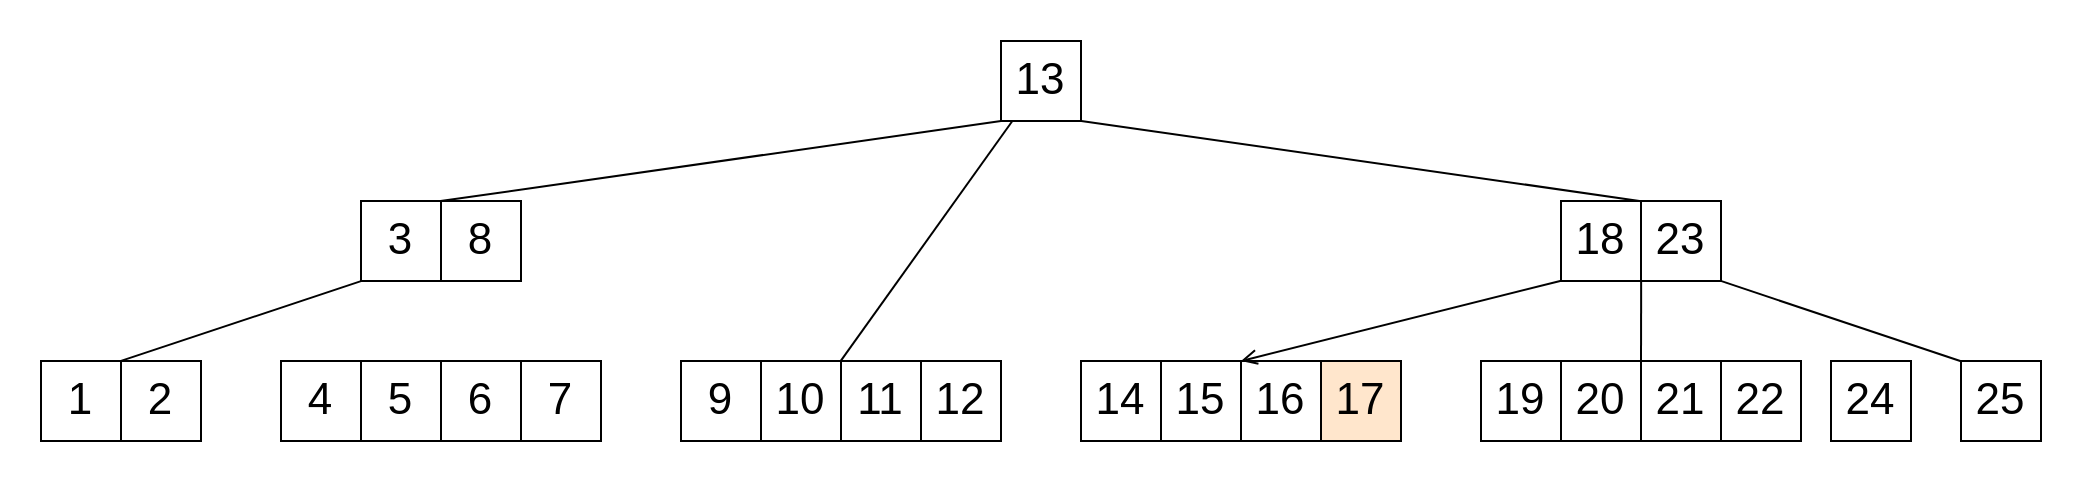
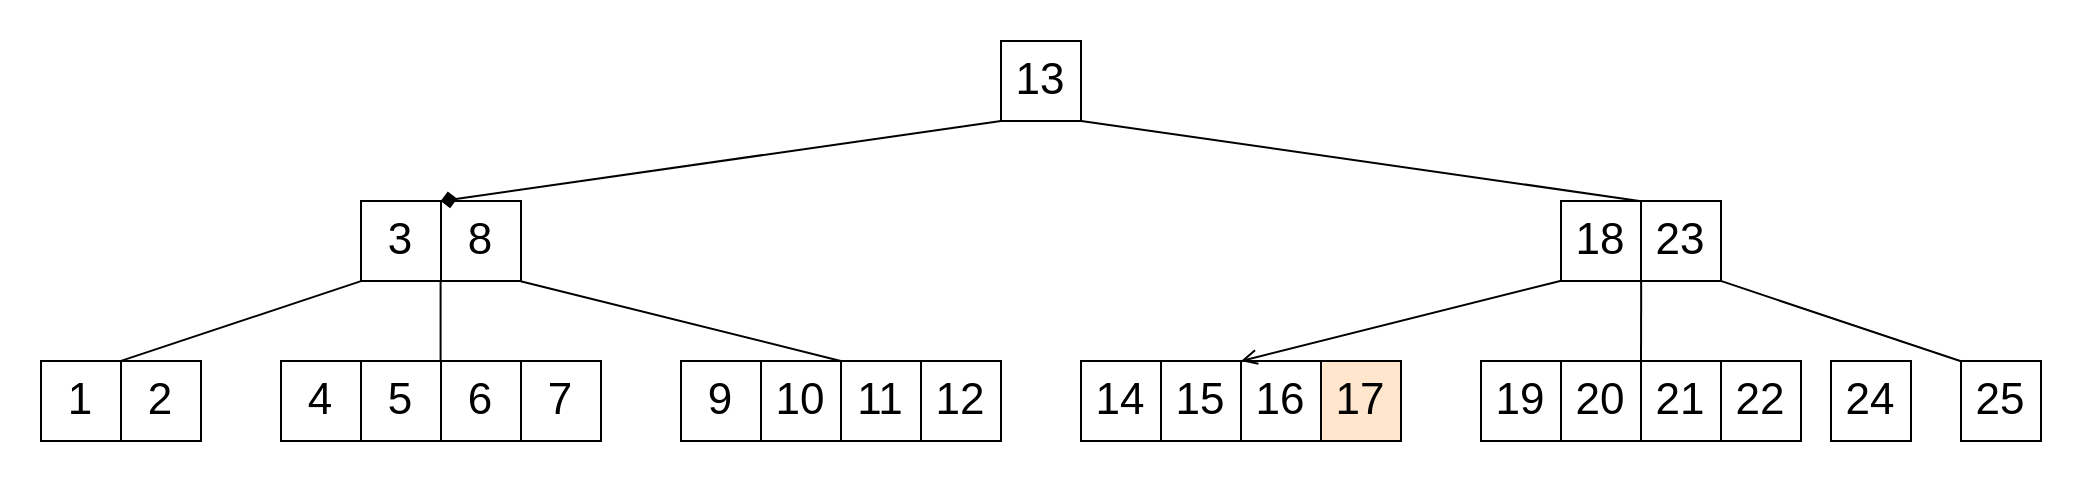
(449, 200) -> (456, 199)
(927, 241) -> (681, 321)
none -> (441, 321)
